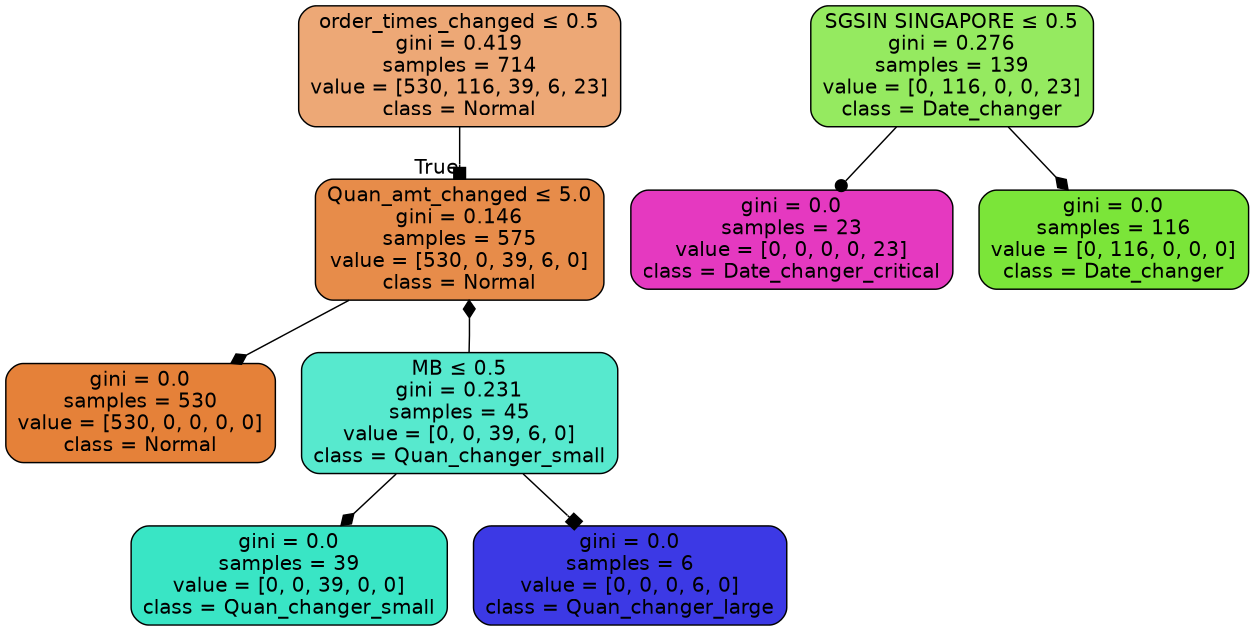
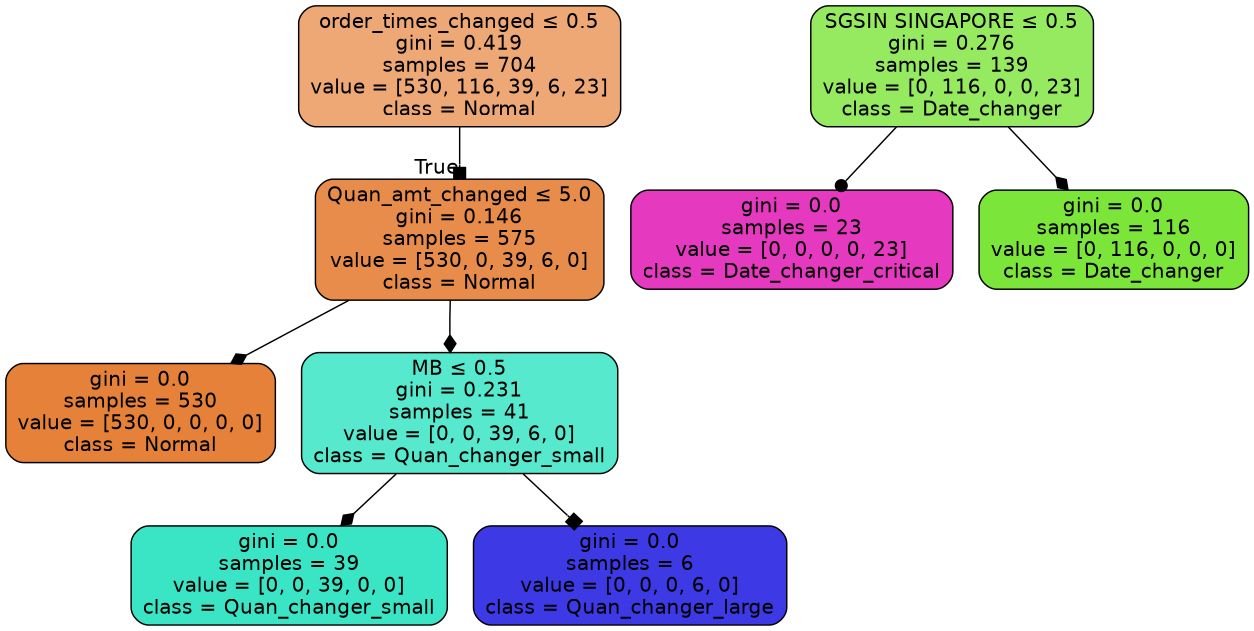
(460, 66) -> (460, 66)
(469, 335) -> (450, 317)
(460, 412) -> (460, 412)
